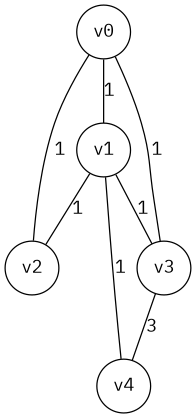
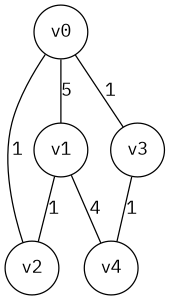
(109, 91) -> (67, 91)
(134, 209) -> none
(121, 268) -> (95, 209)
(152, 327) -> (132, 209)
